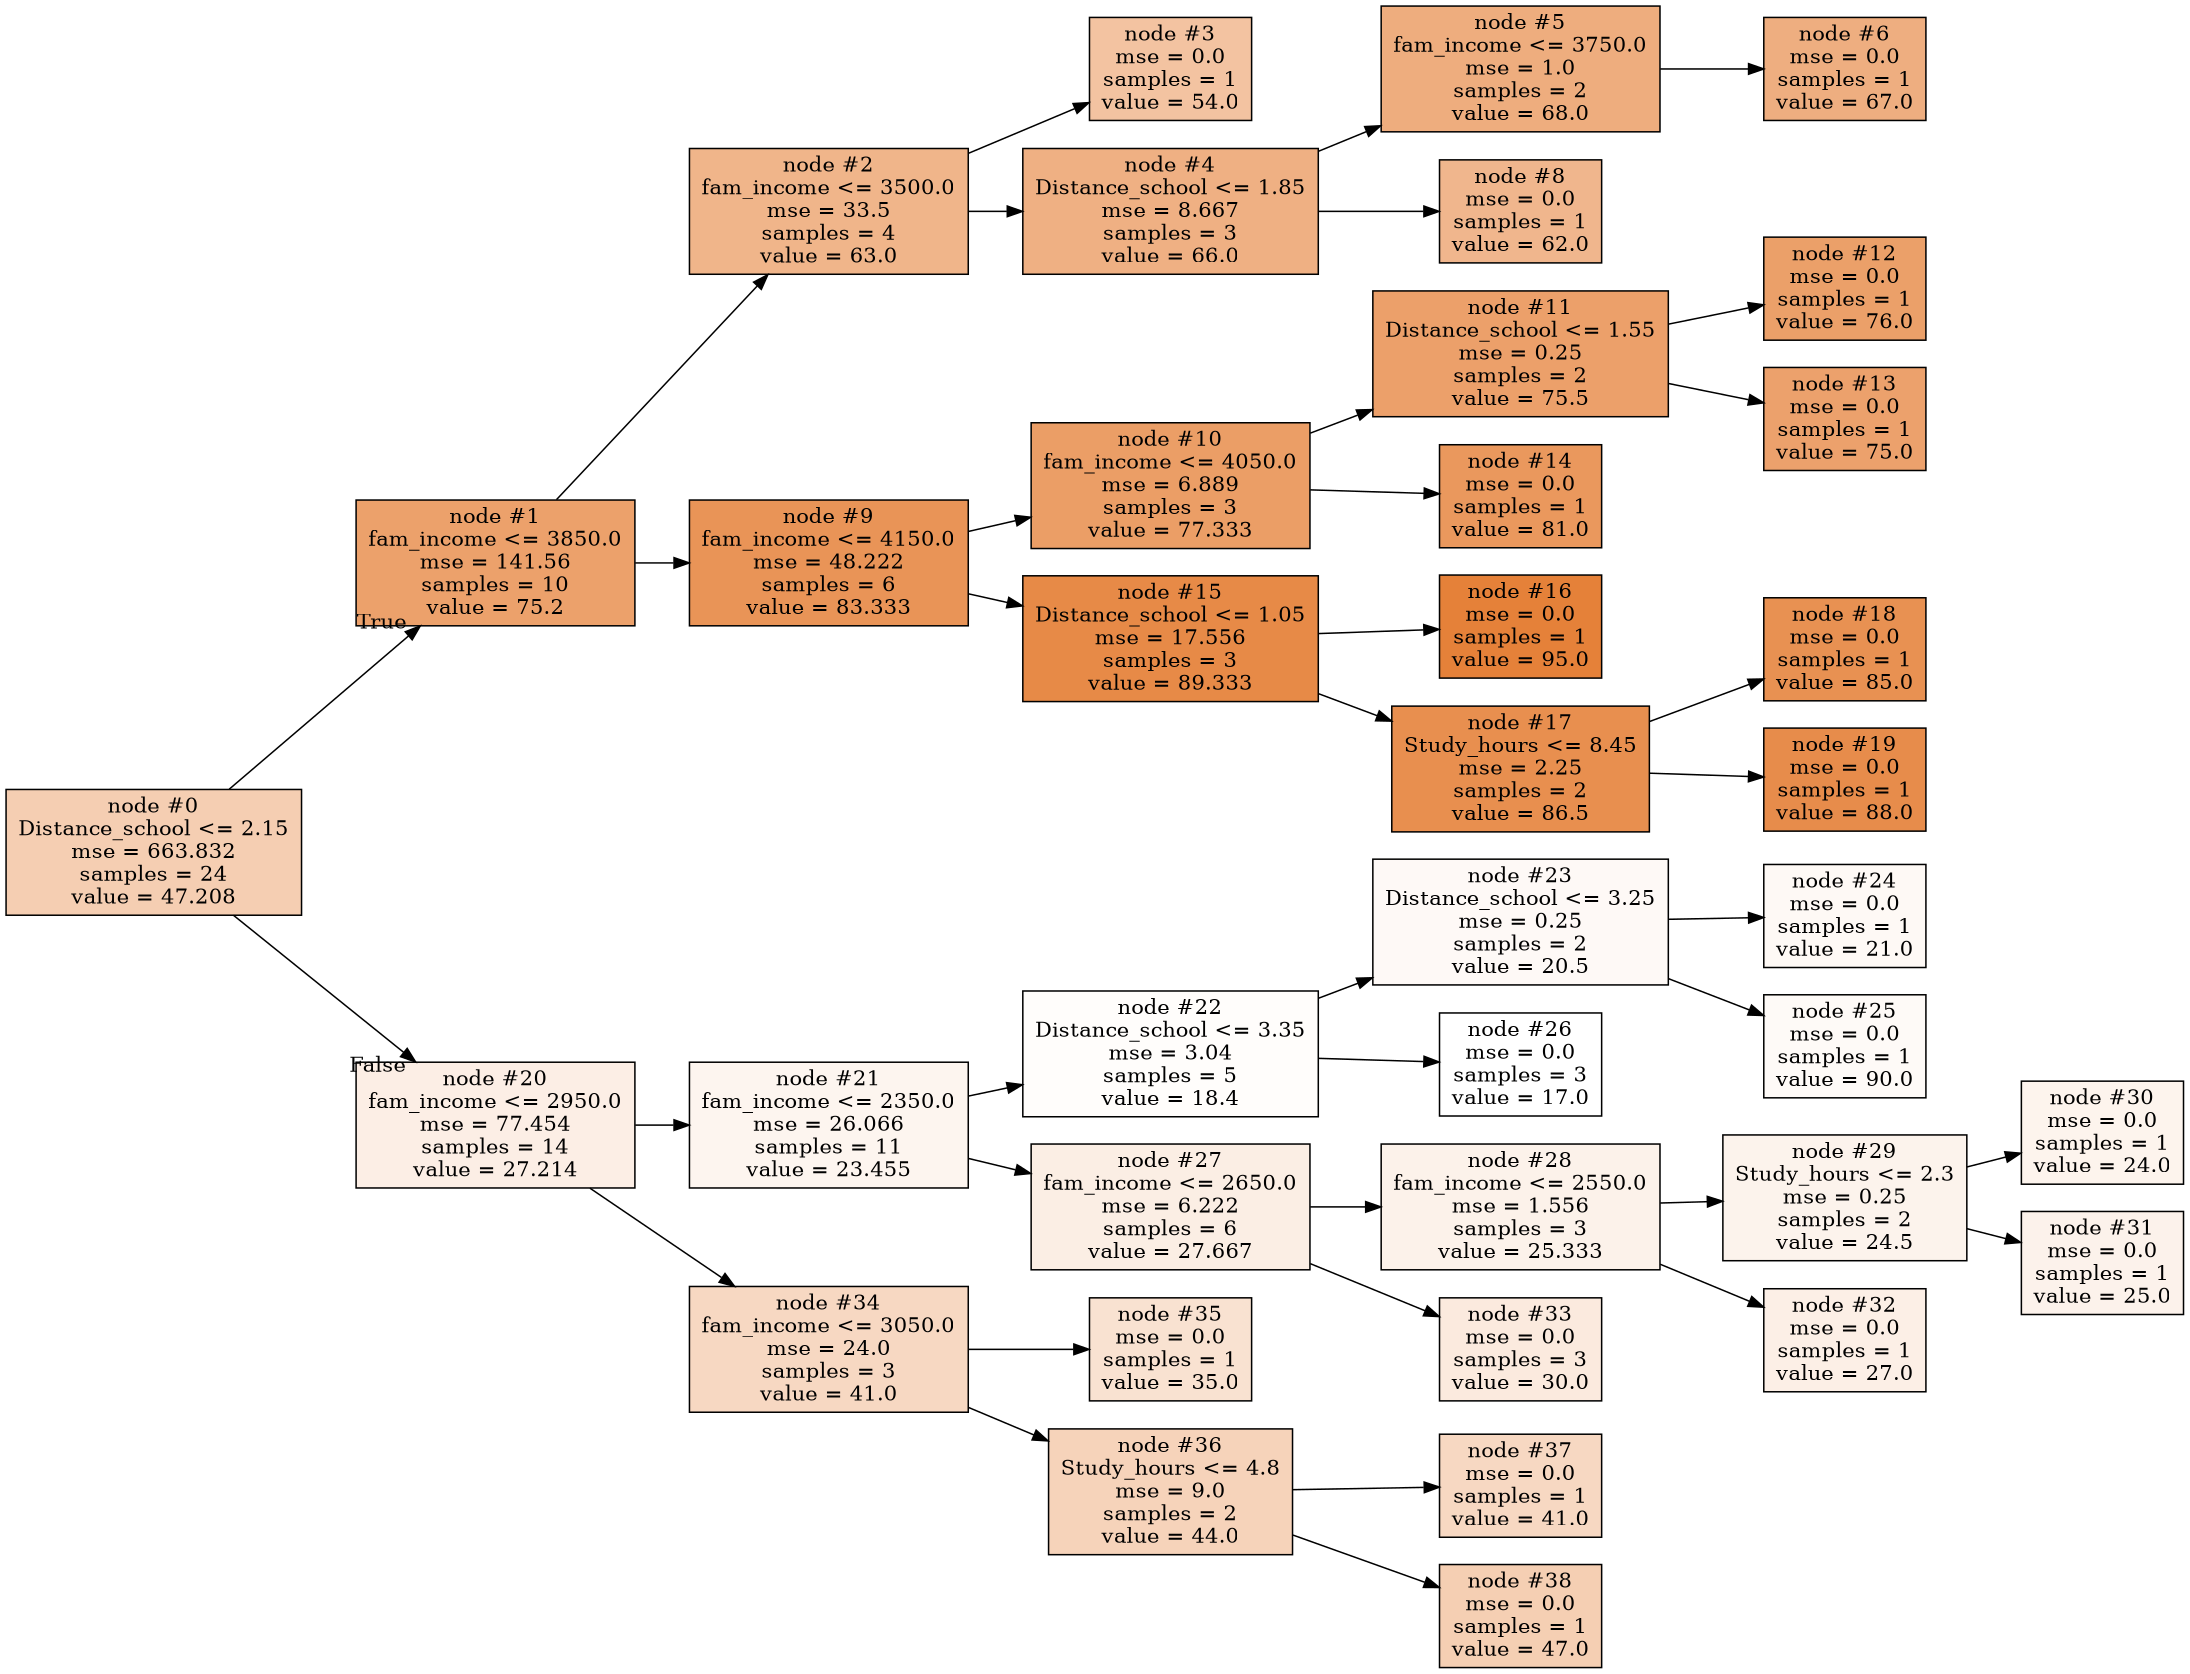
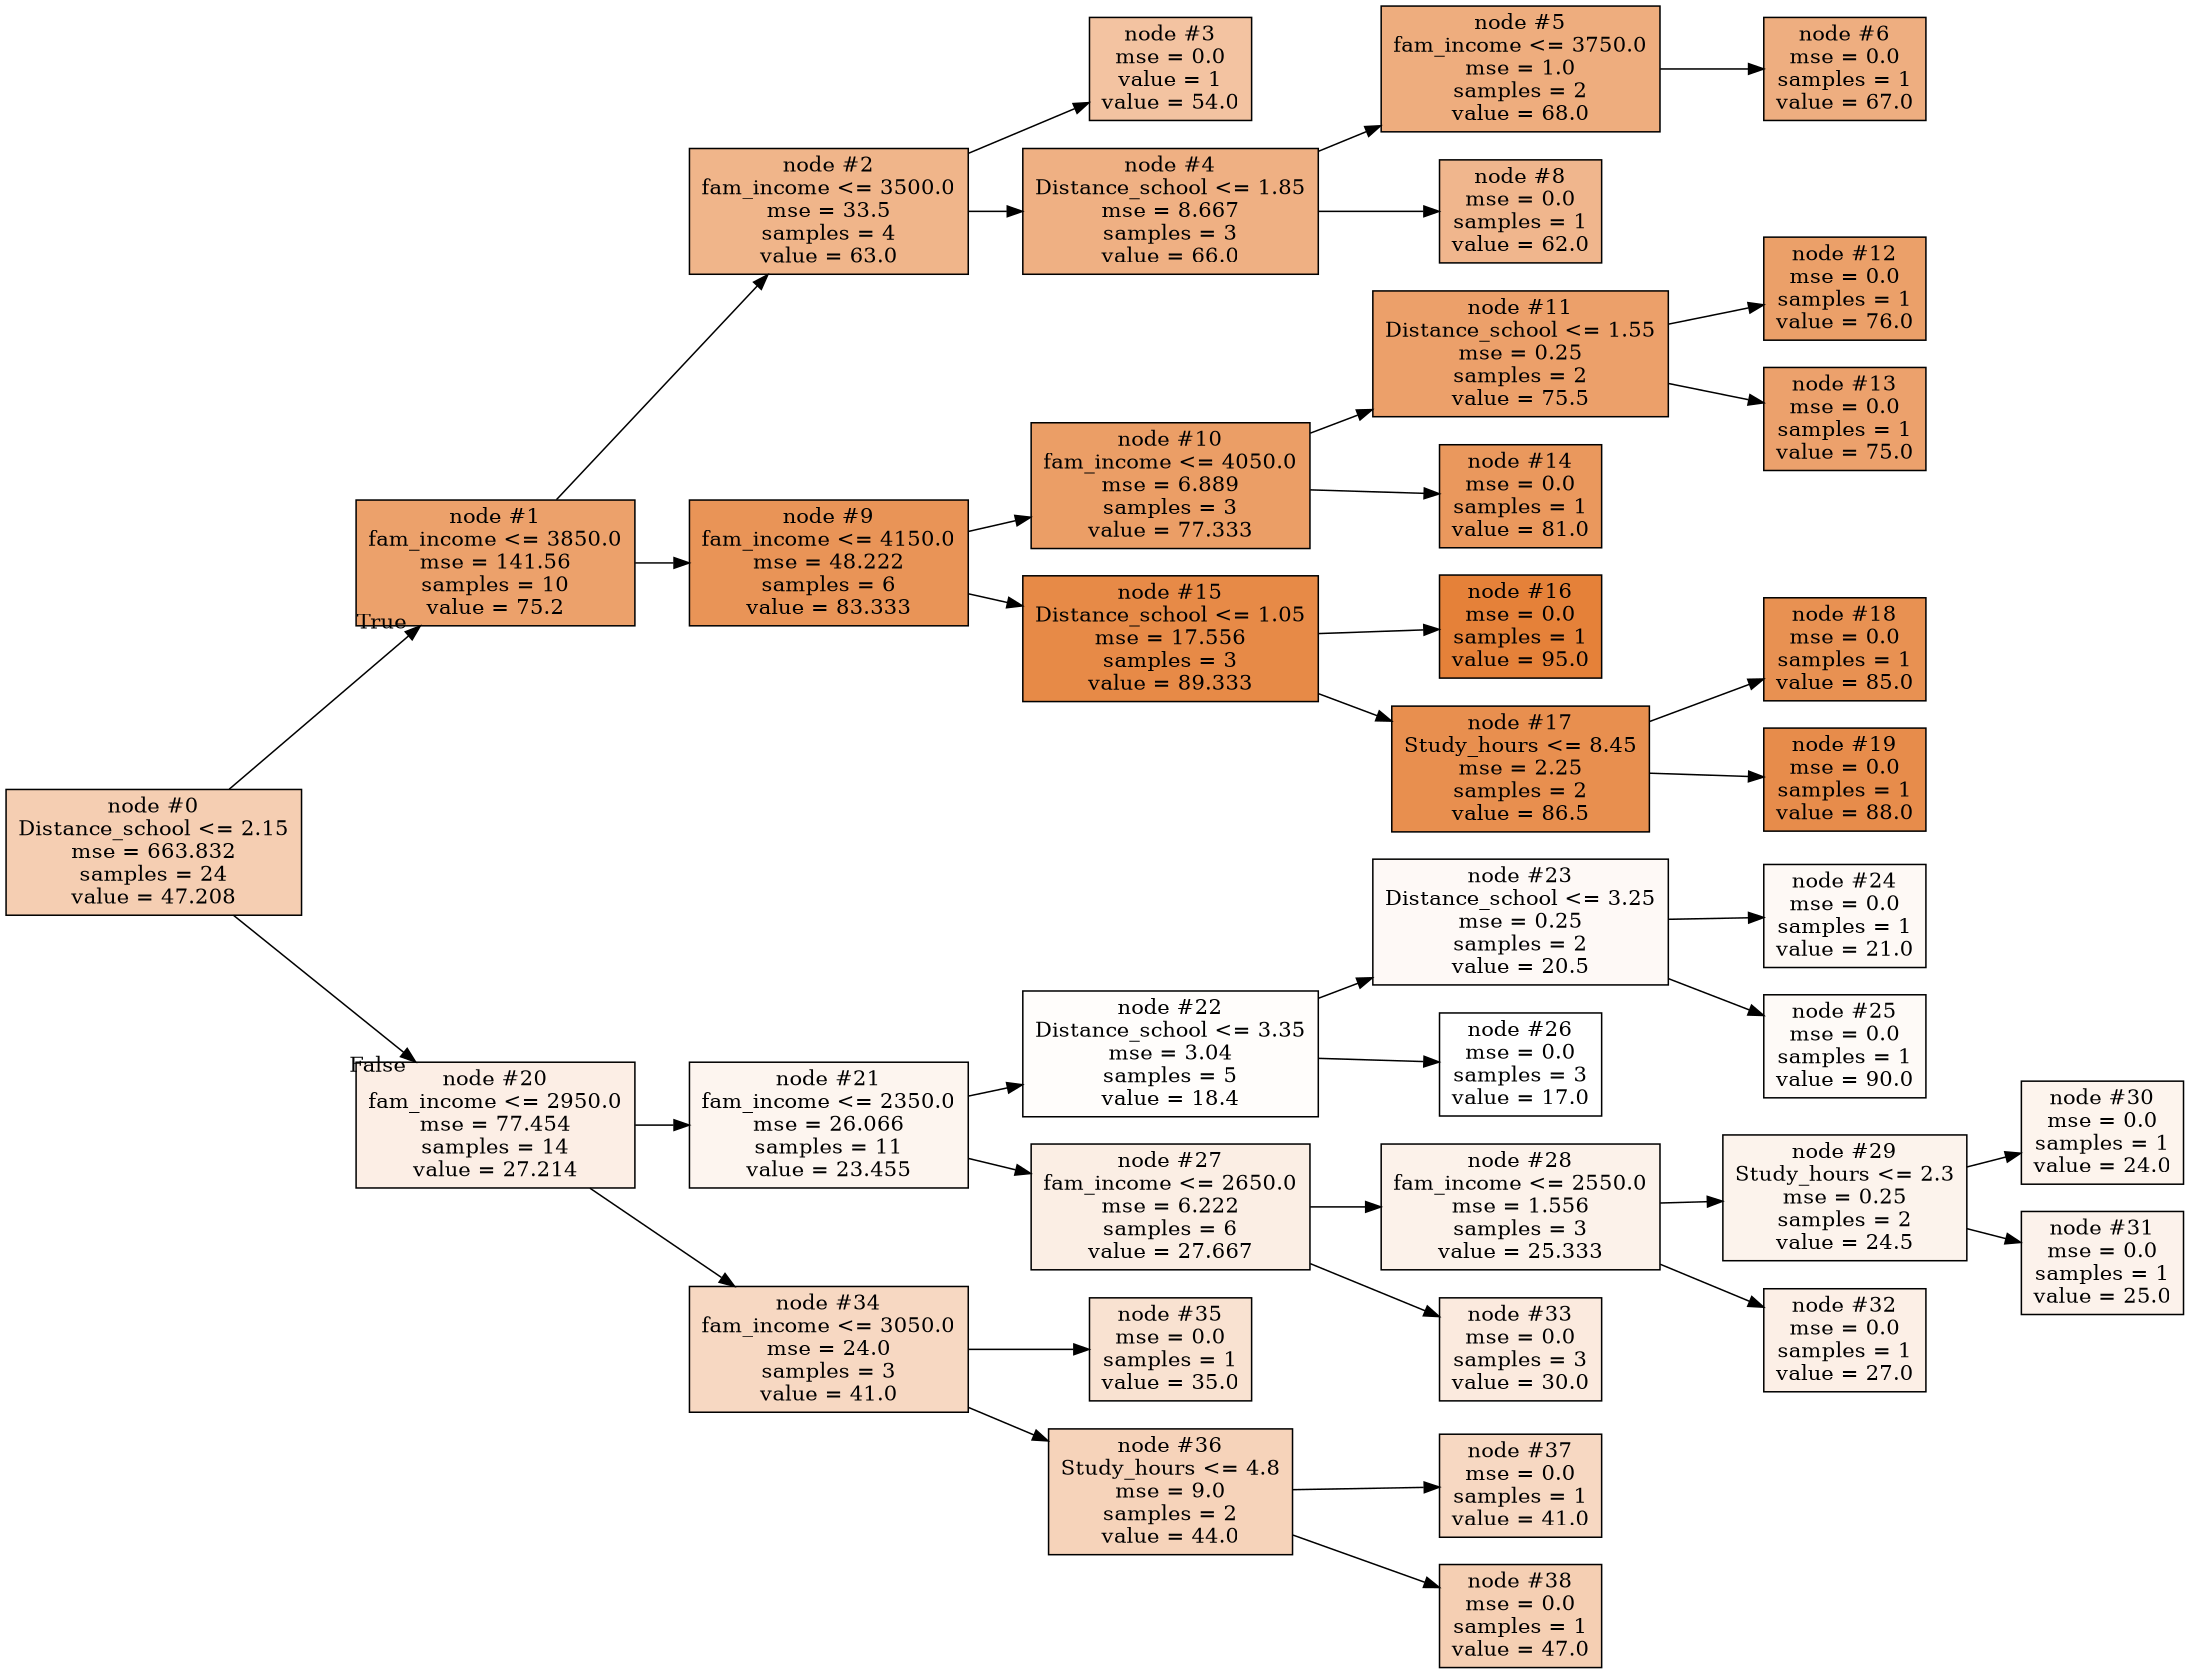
(1171, 69) -> (1171, 69)
